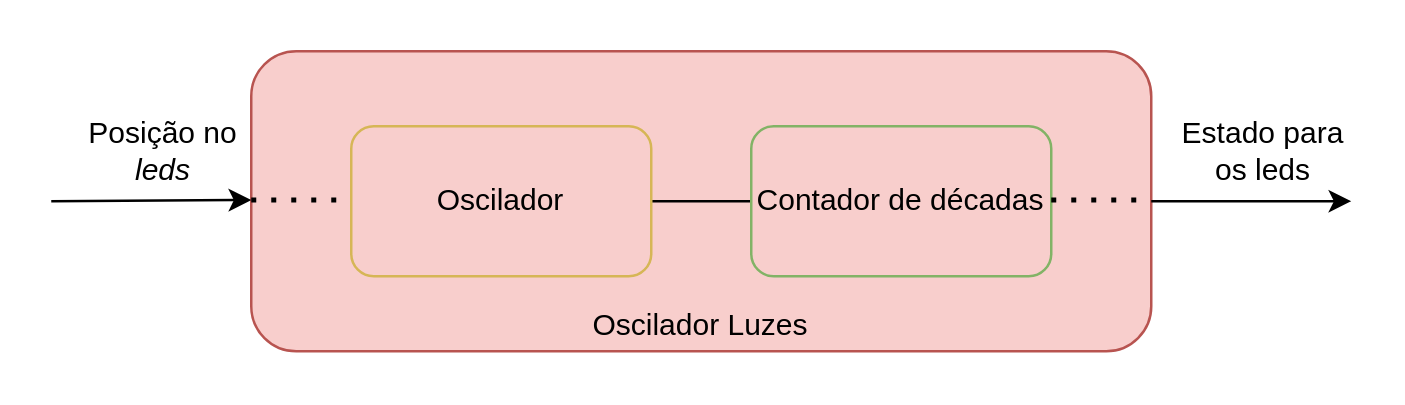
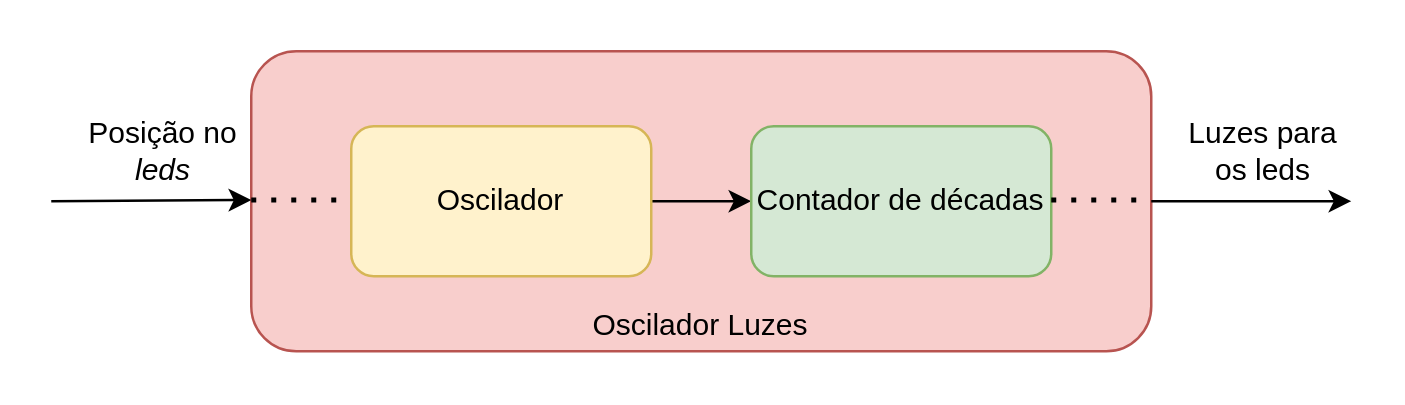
(1264, 151) -> (1264, 151)
(501, 201) -> (501, 201)
(740, 201) -> (733, 201)
(901, 201) -> (901, 201)
